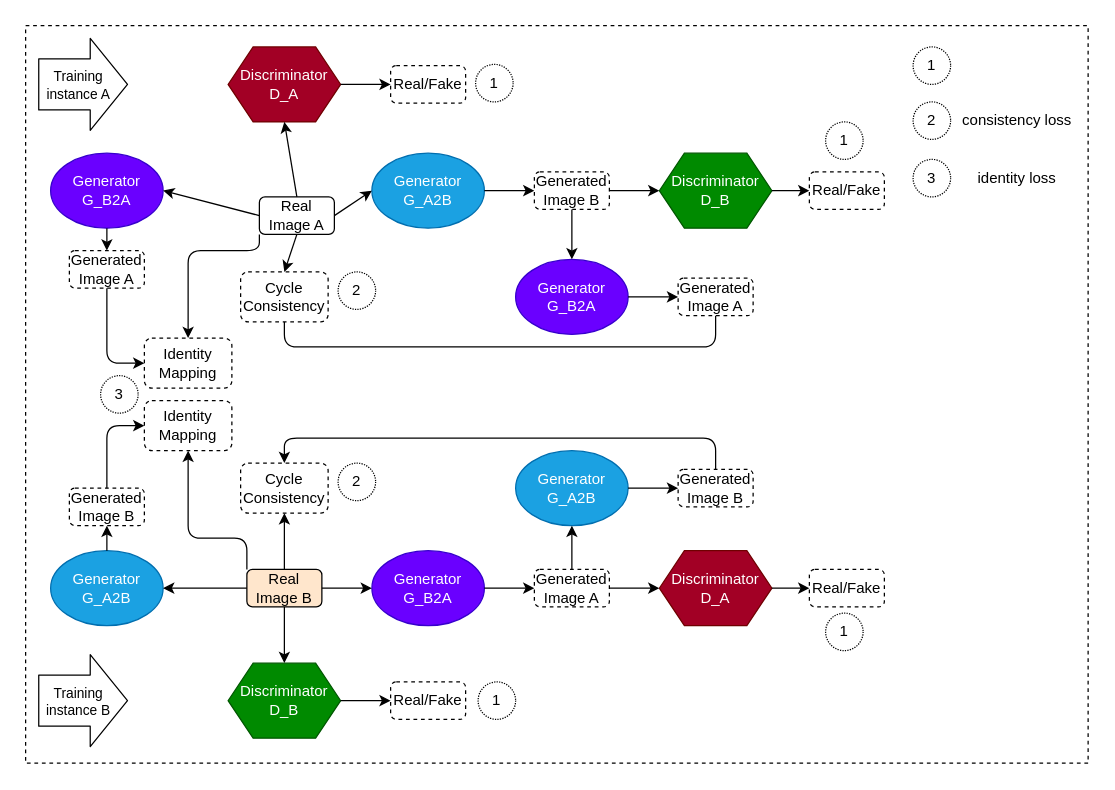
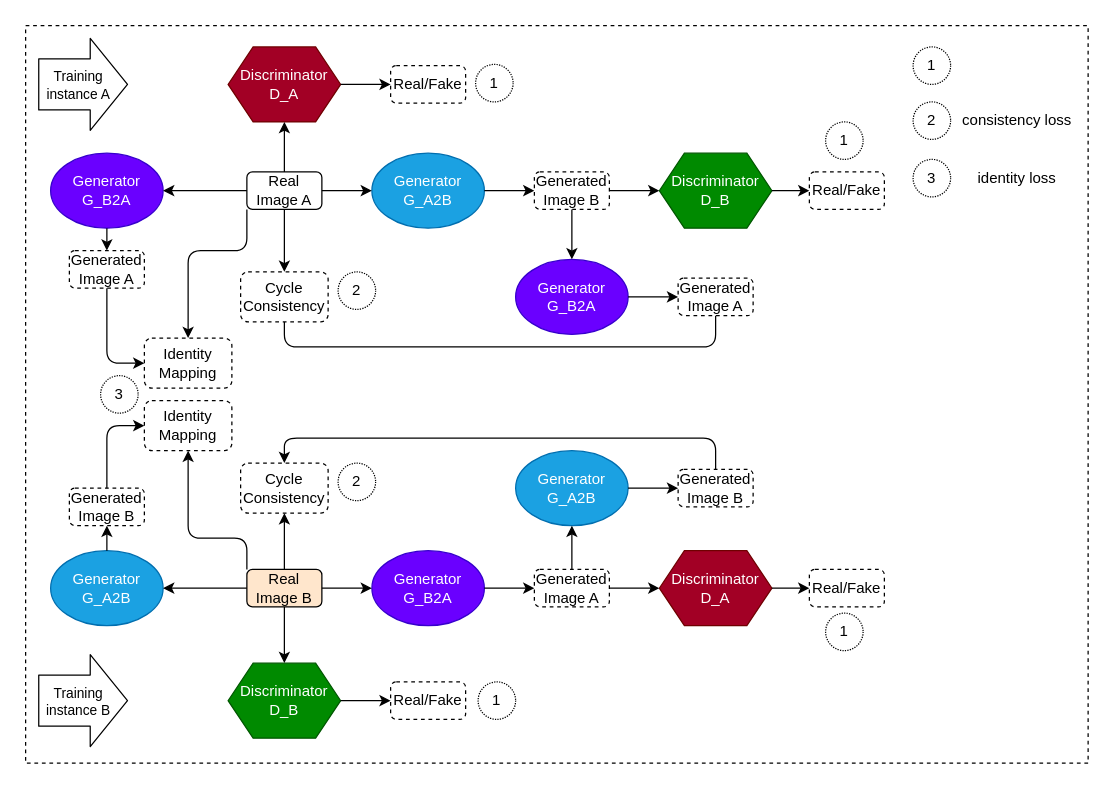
(297, 216) -> (284, 191)
